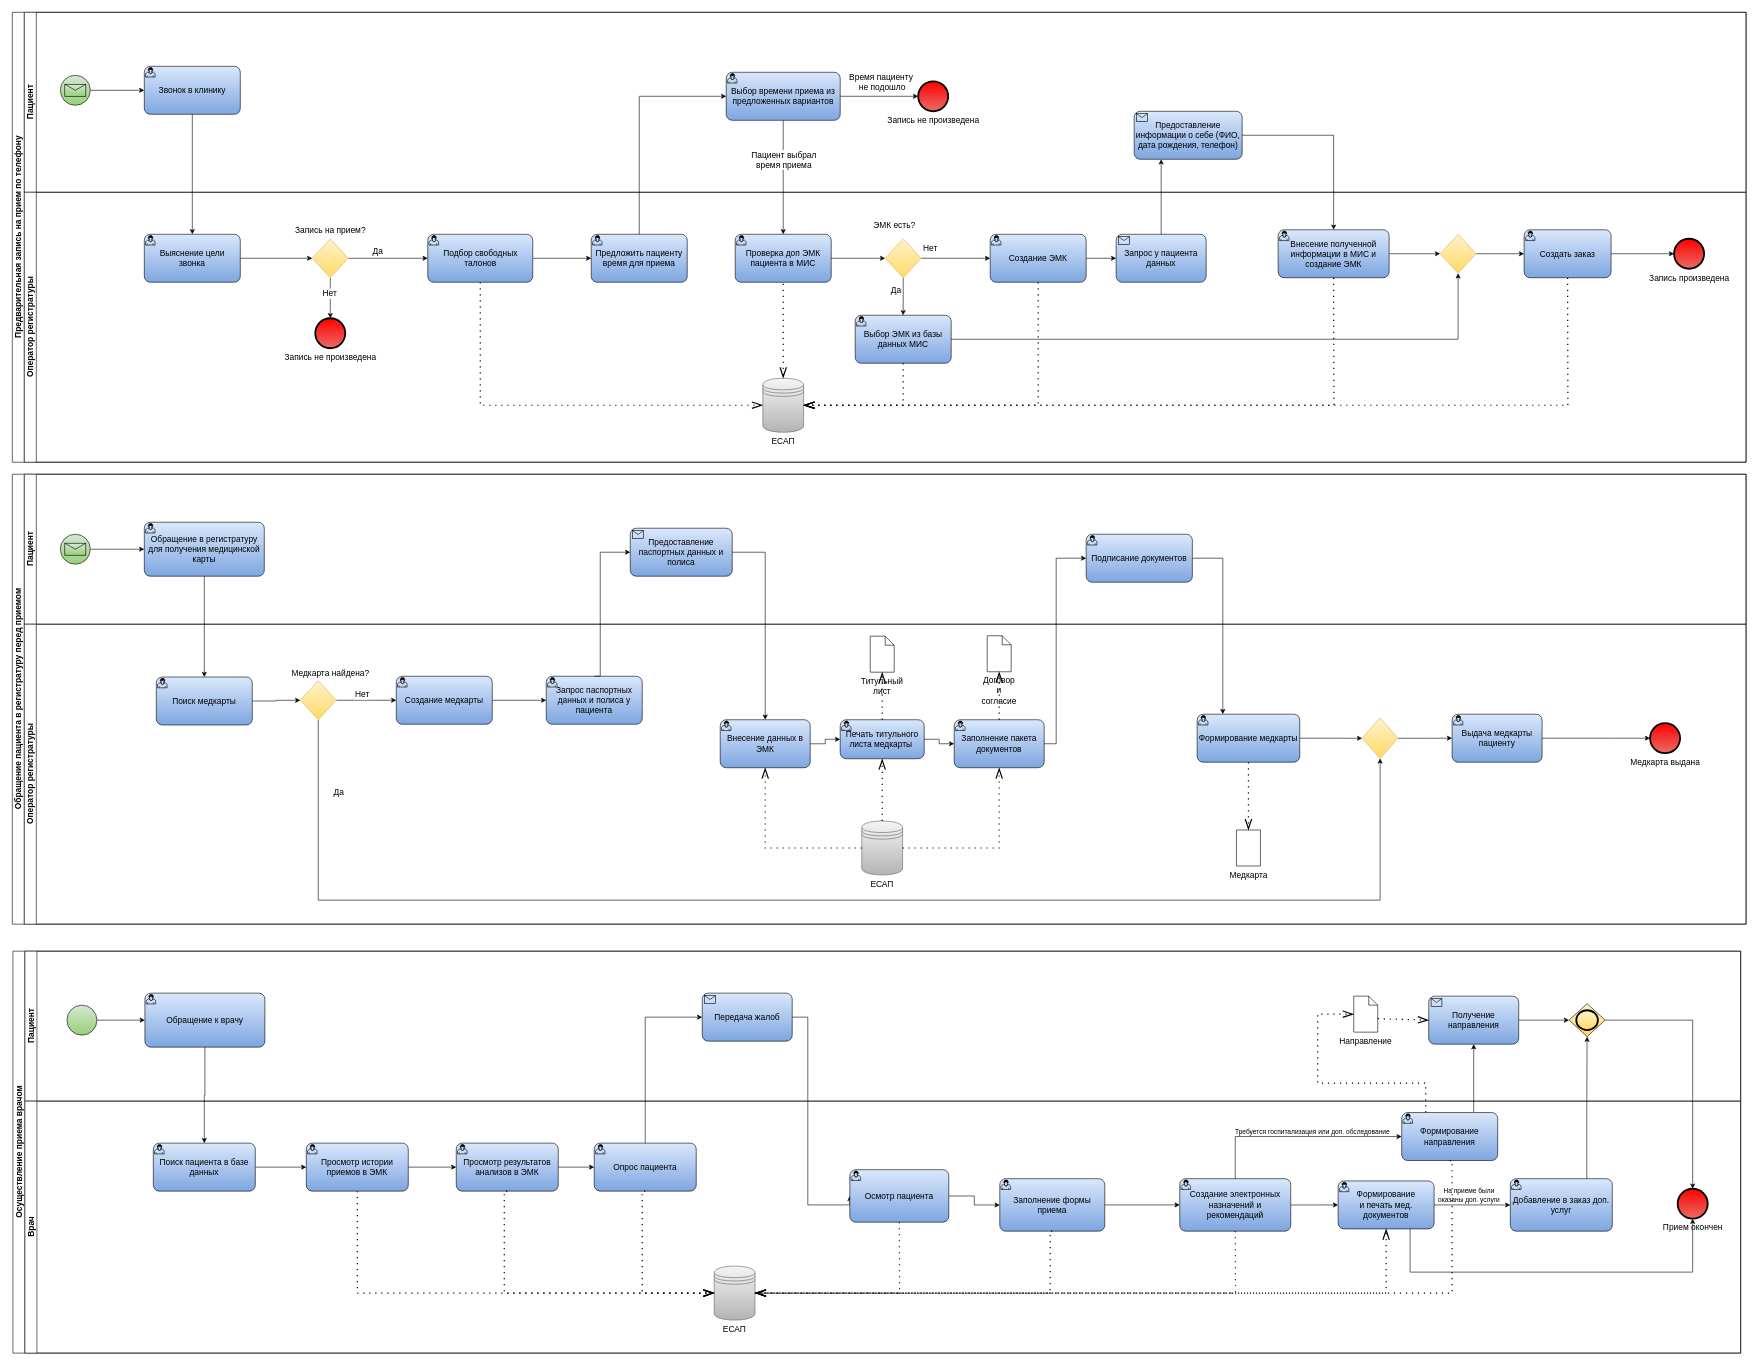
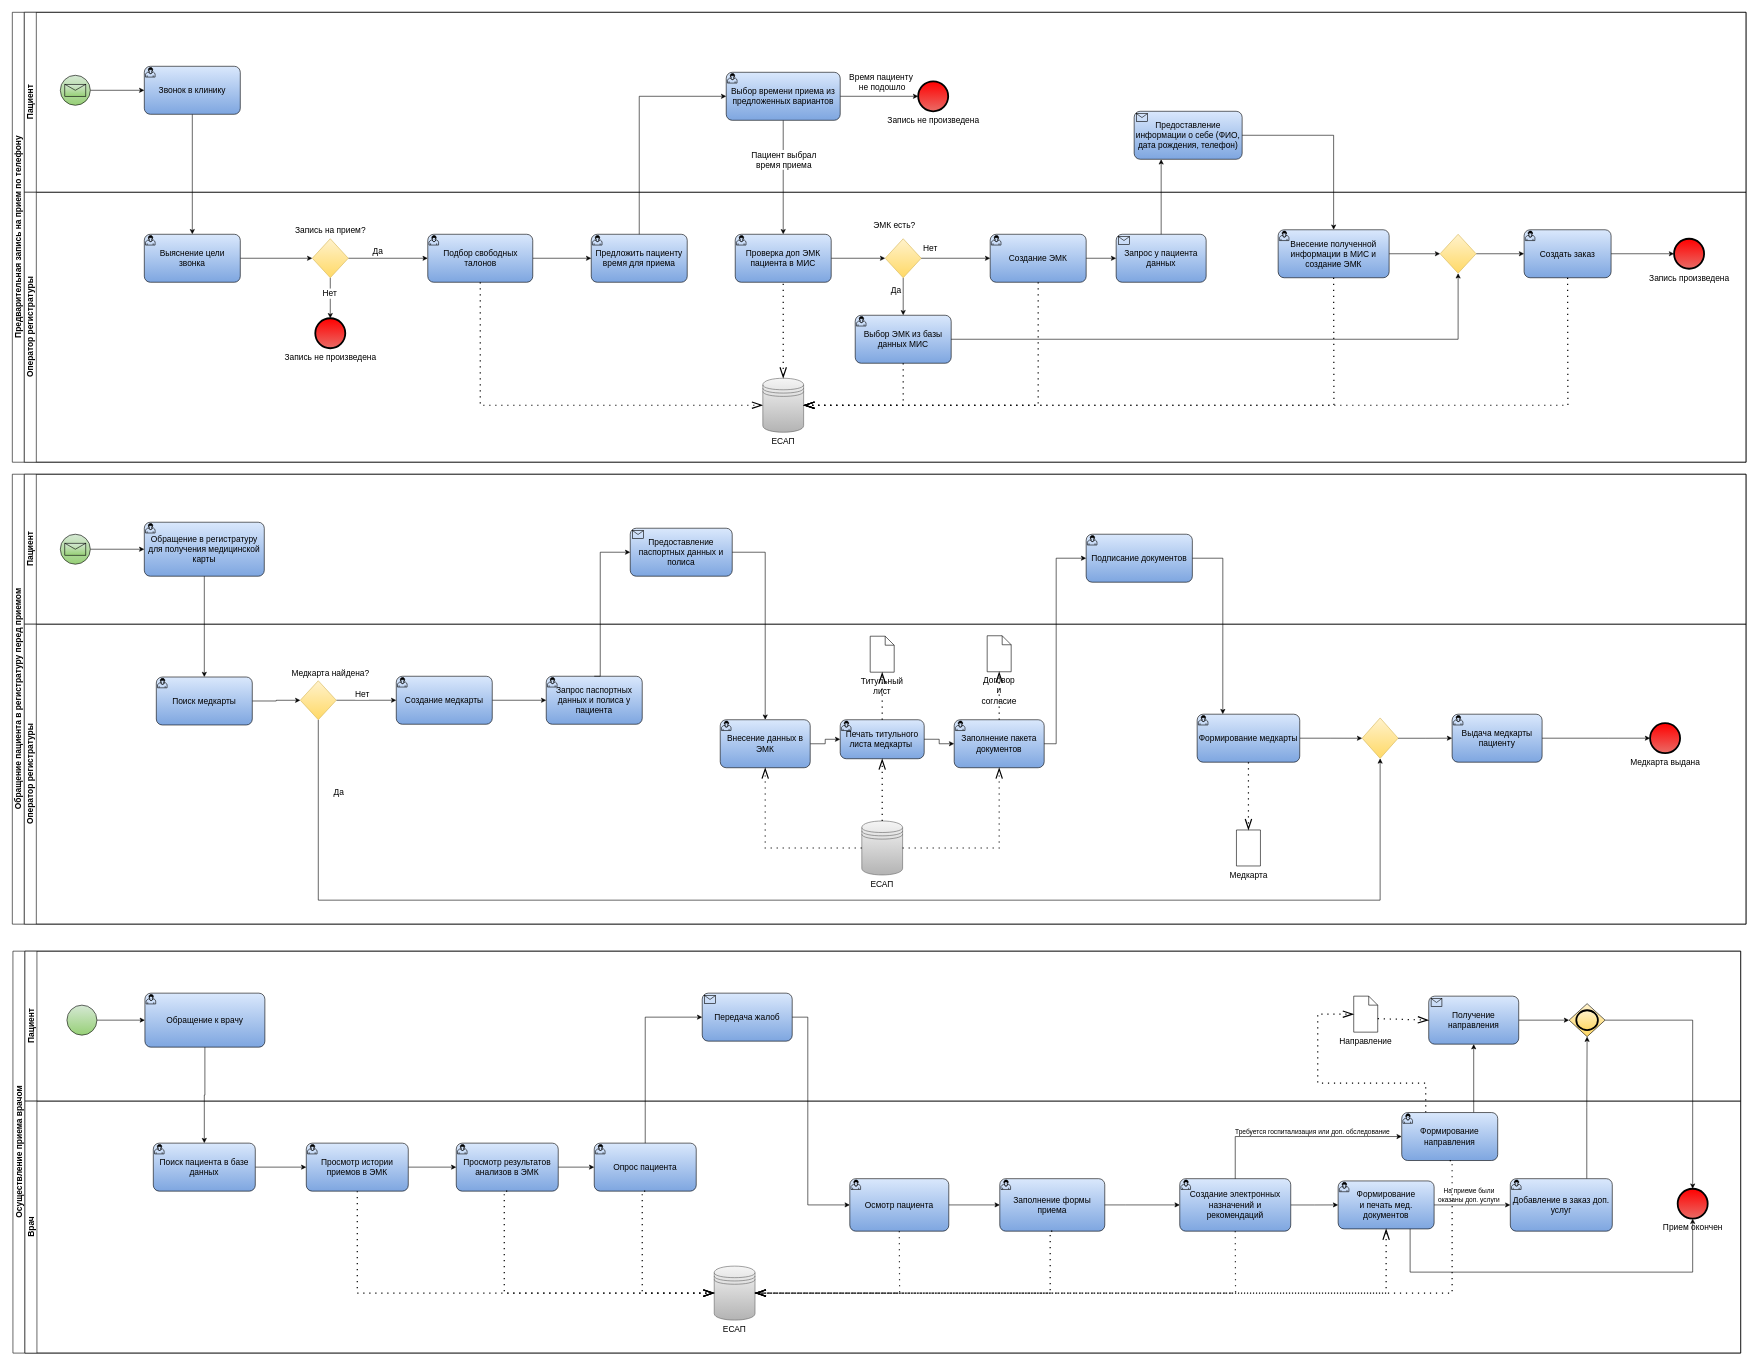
(899, 1196) -> (899, 1205)
